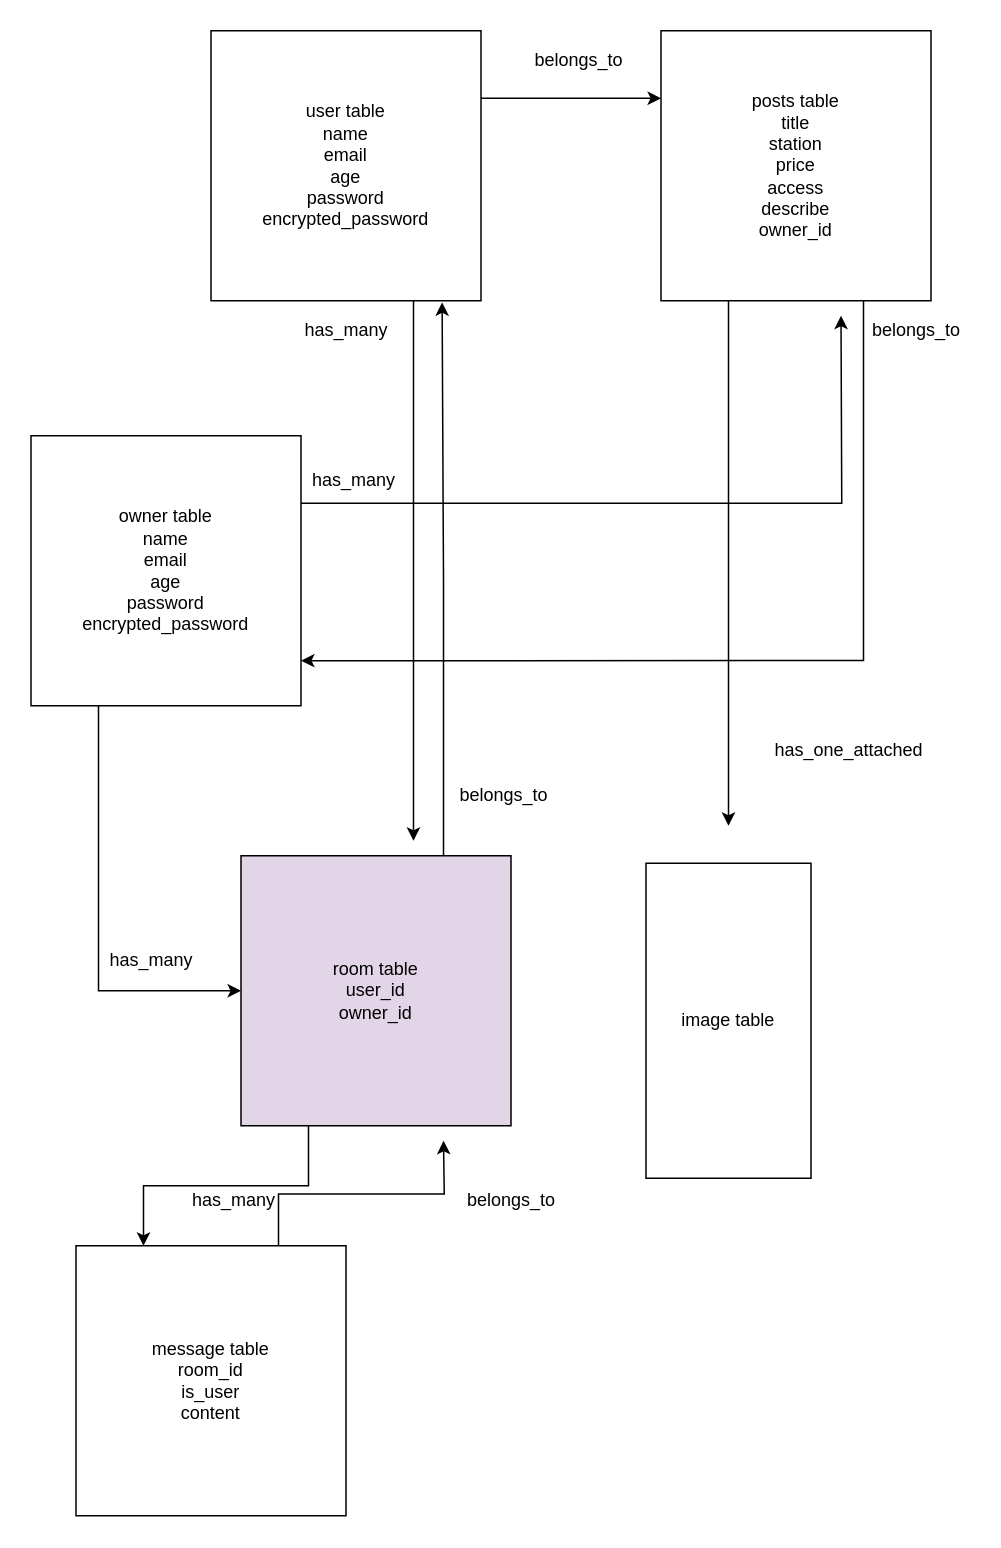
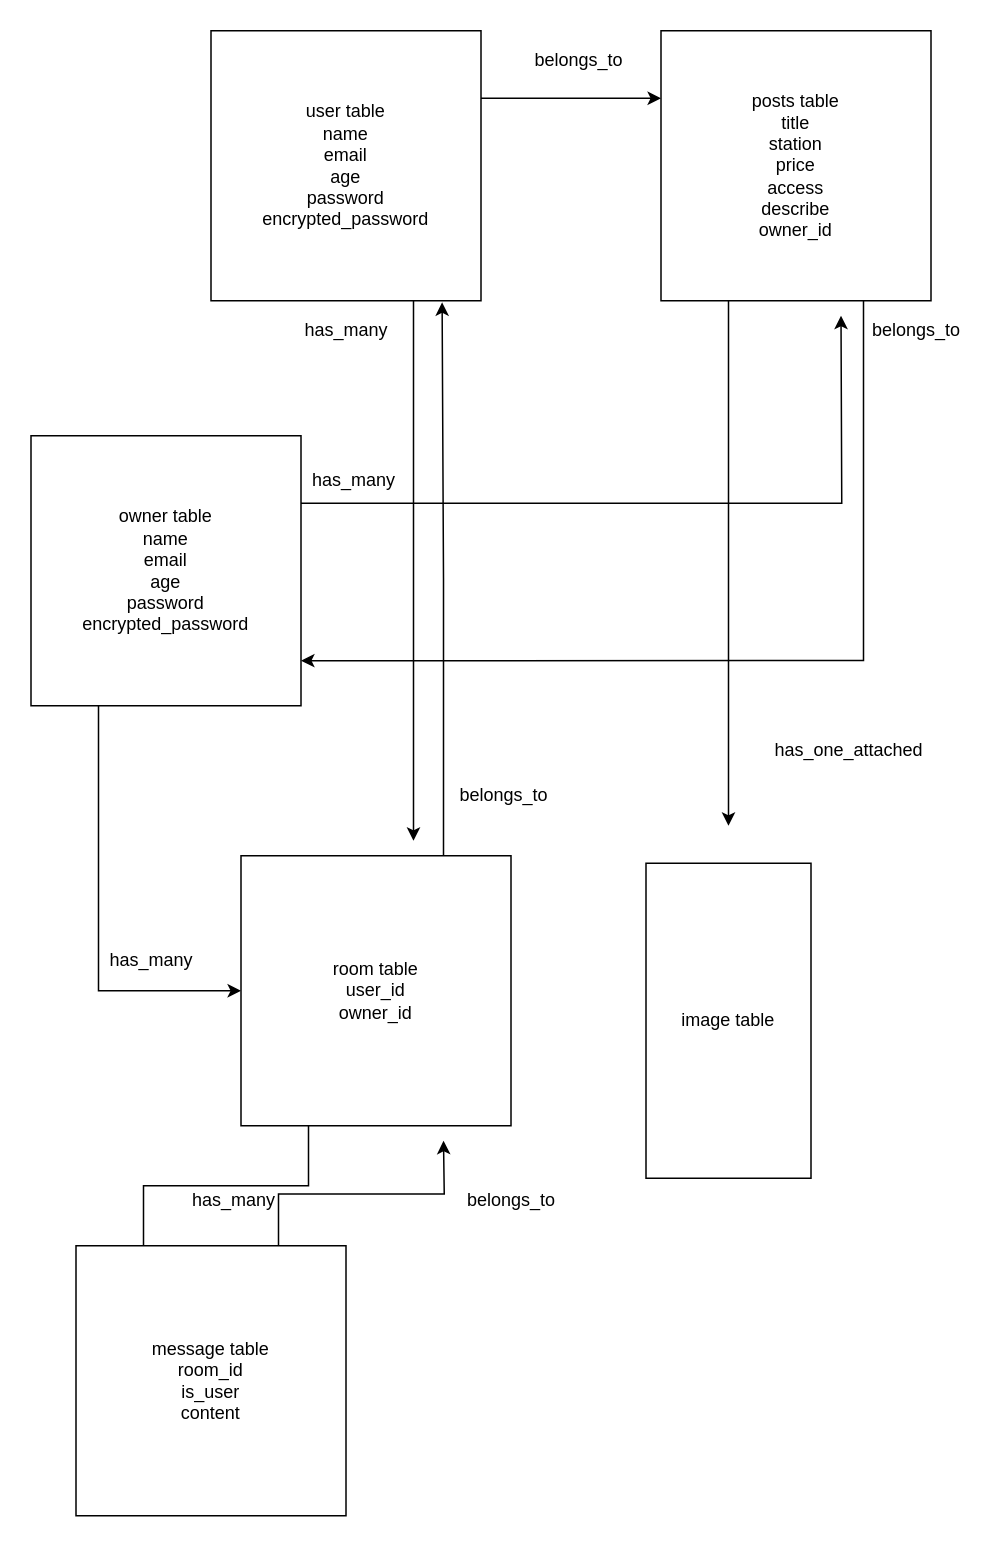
(376, 991) -> (376, 991)
(143, 1234) -> (143, 1238)
